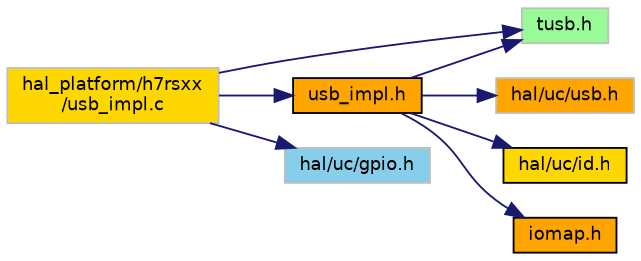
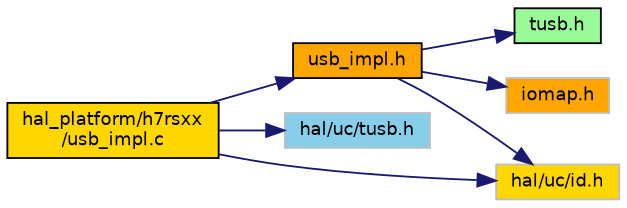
(565, 26) -> (558, 26)
(360, 49) -> (347, 172)
(113, 96) -> (113, 130)
(565, 96) -> none
(357, 165) -> (357, 130)
(565, 165) -> (558, 182)
(565, 235) -> (558, 96)
